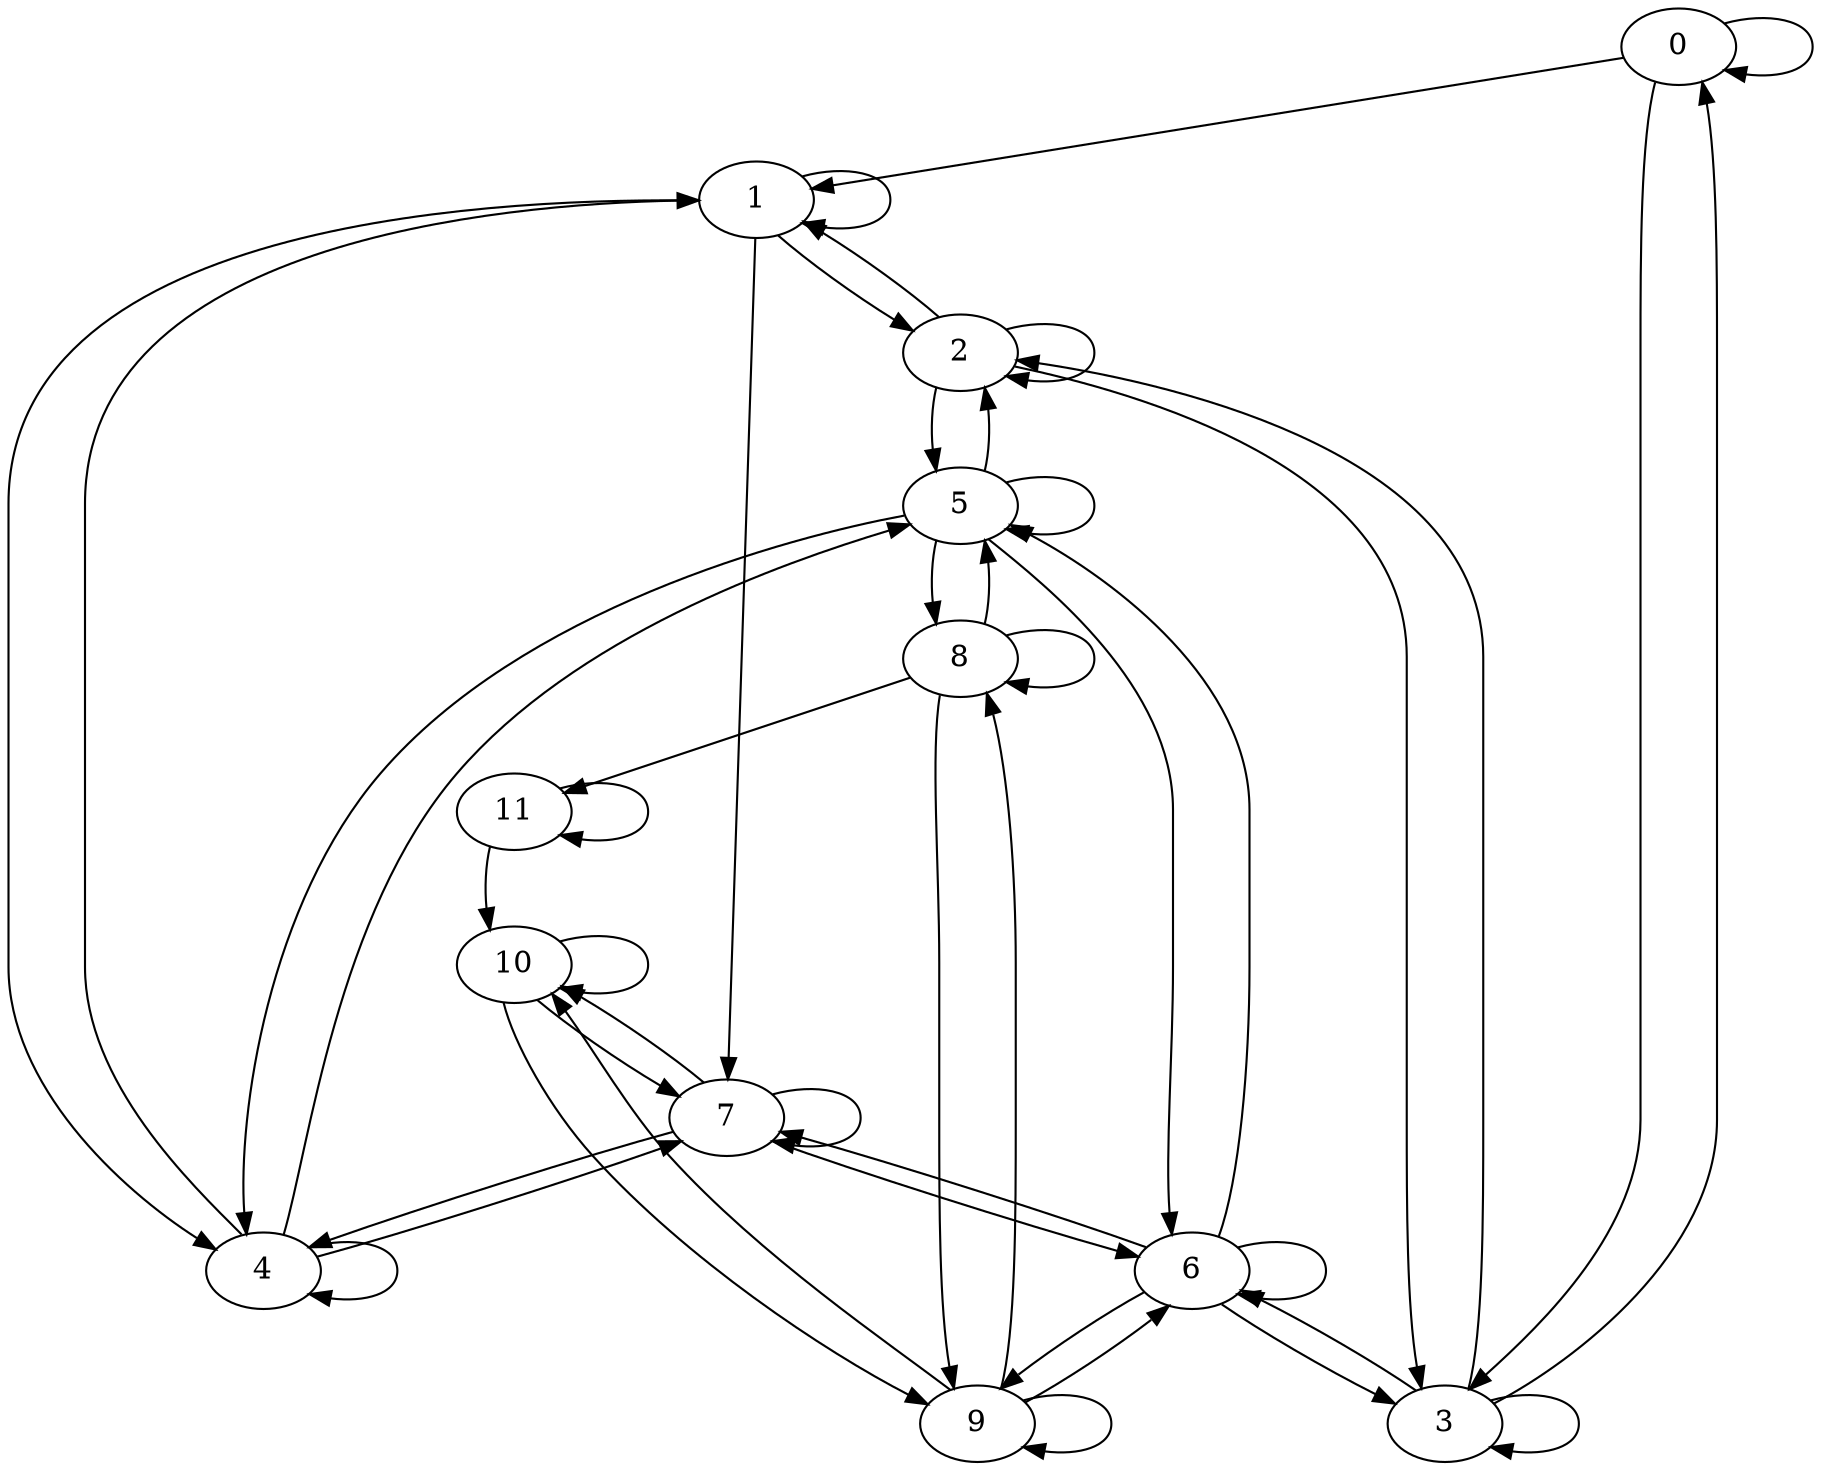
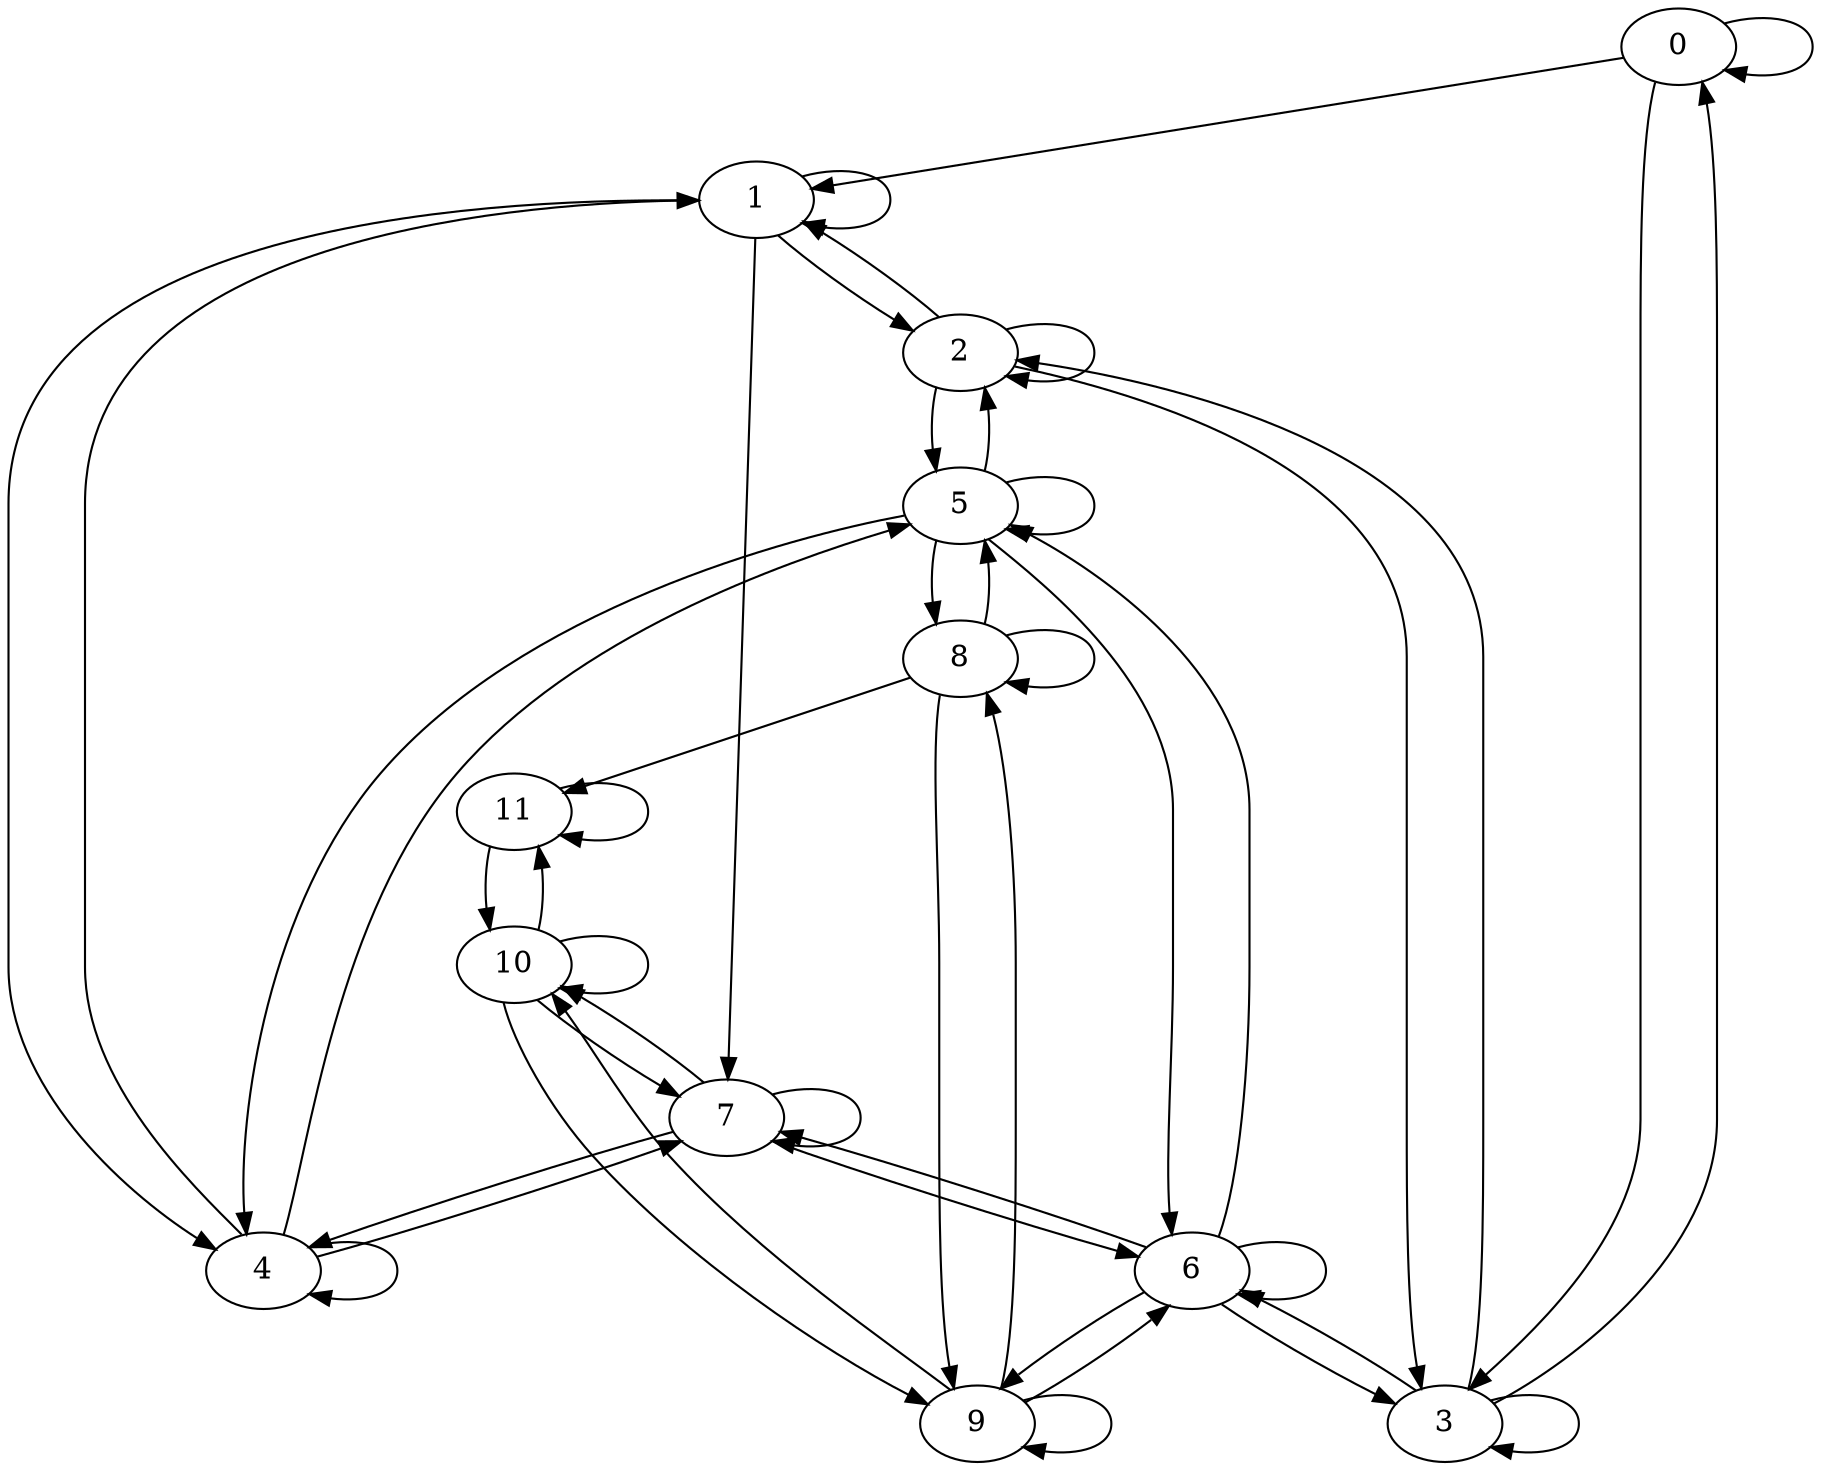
none -> (543, 899)
